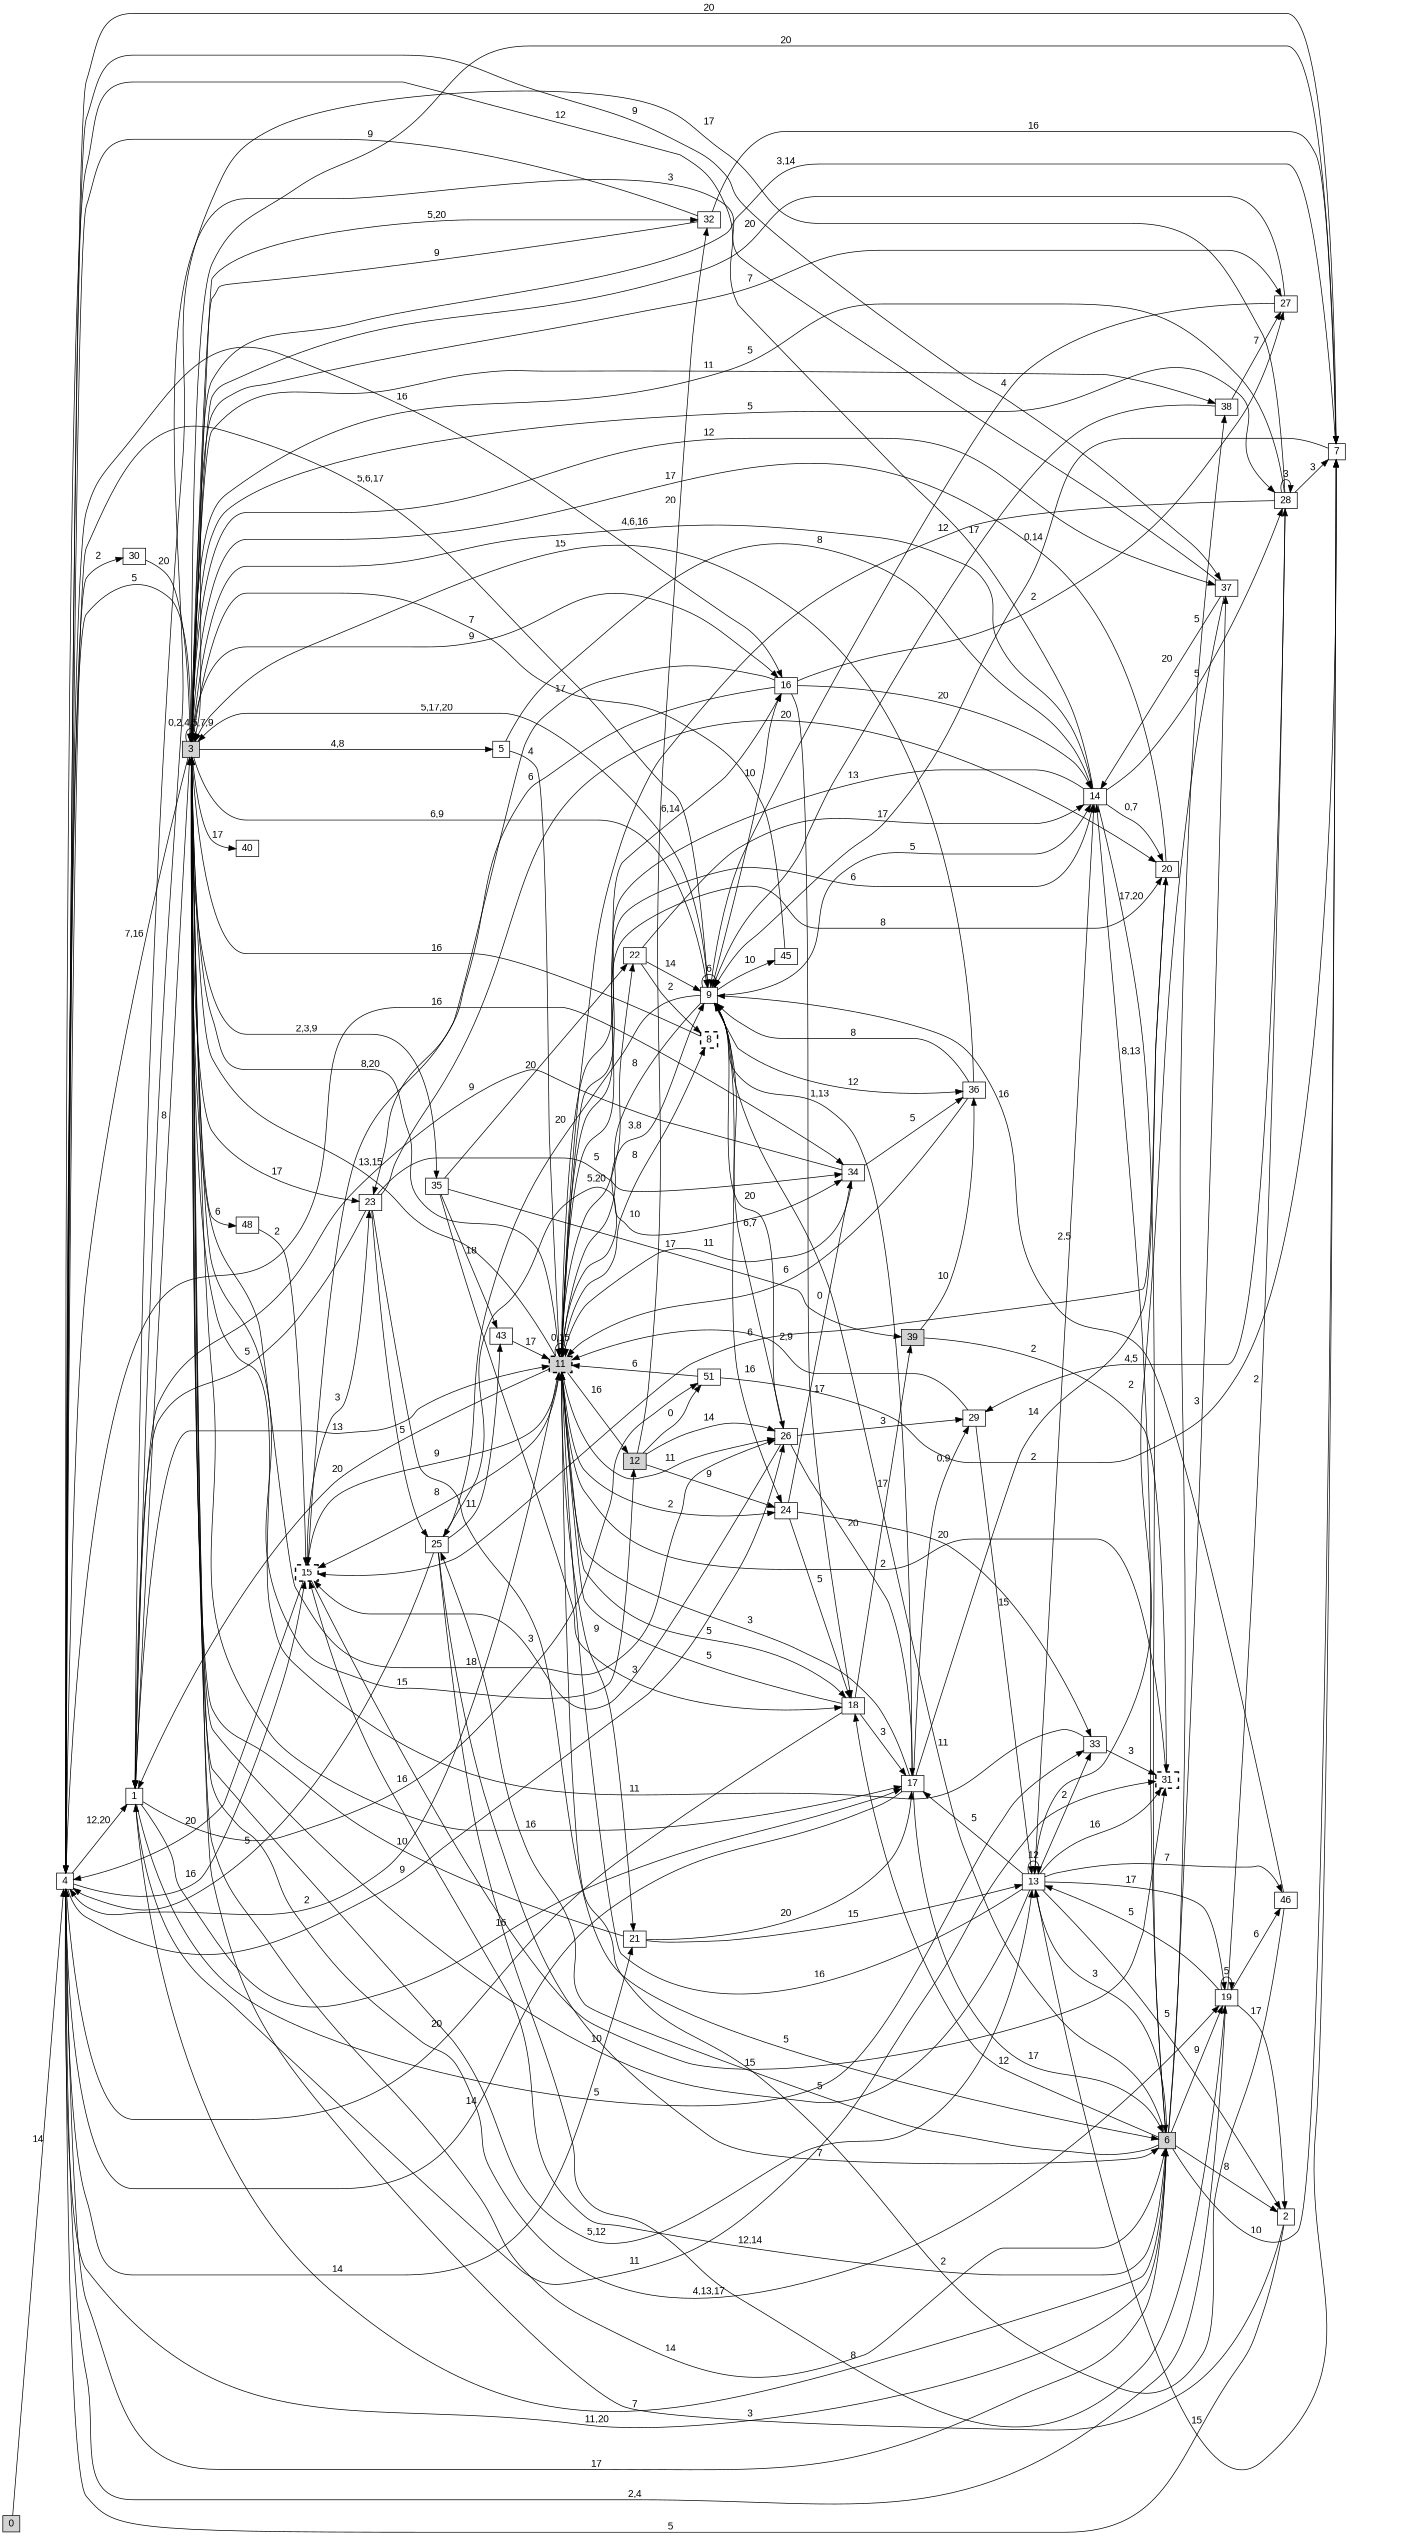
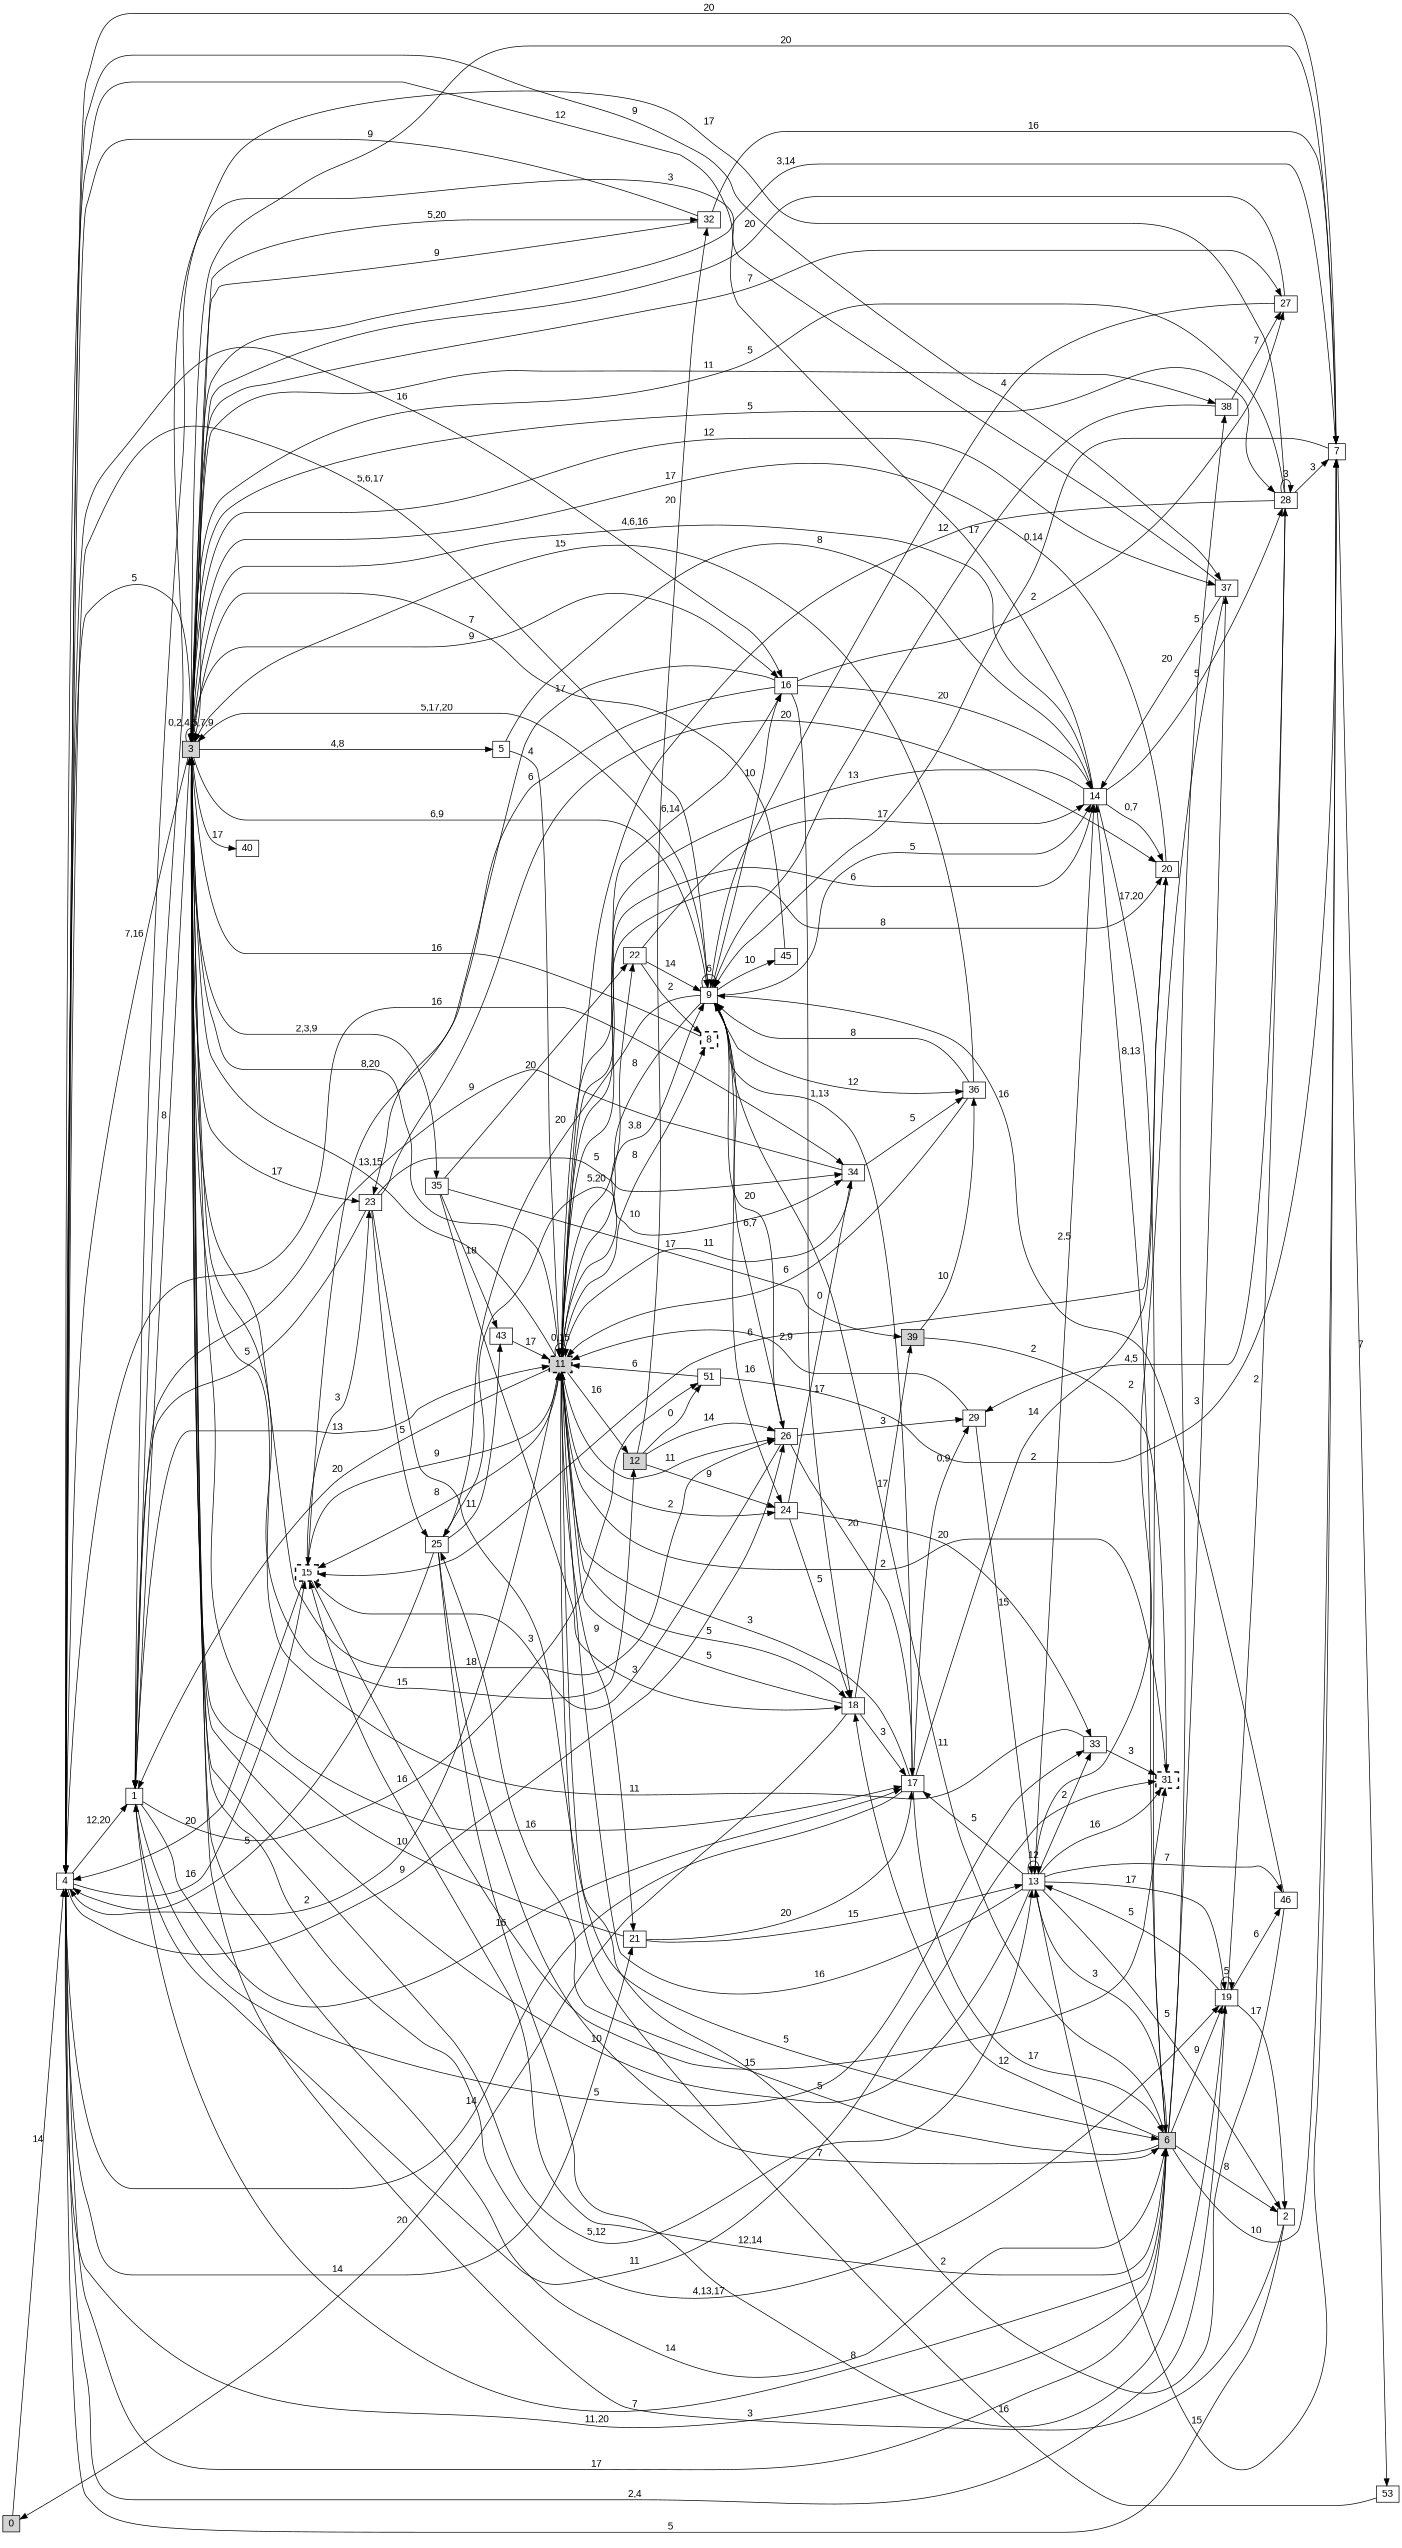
(134, 556) -> none
(247, 1225) -> none
(423, 2058) -> (470, 2149)
none -> (1388, 2494)
